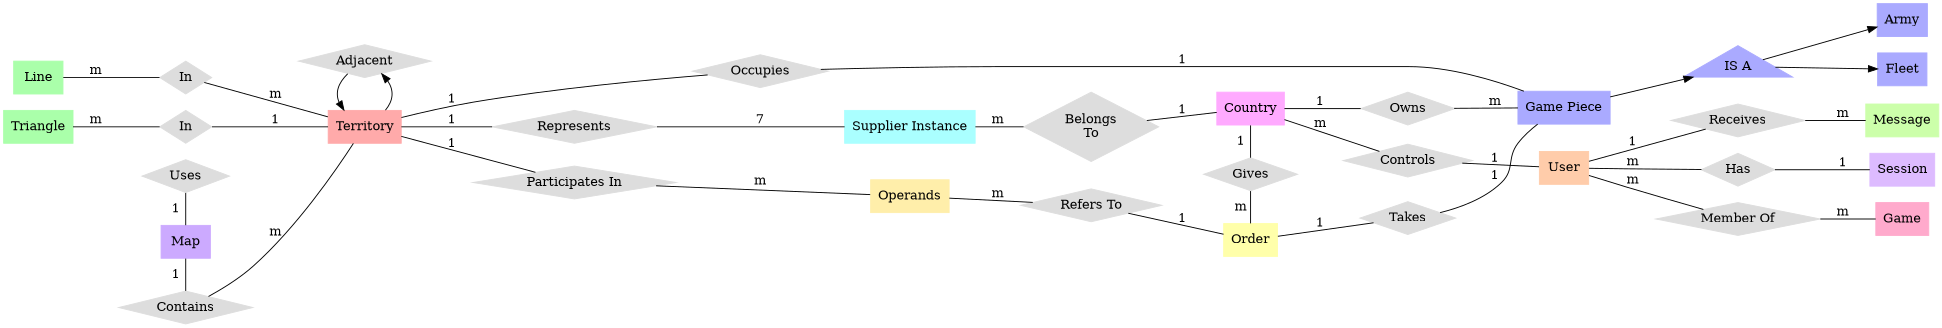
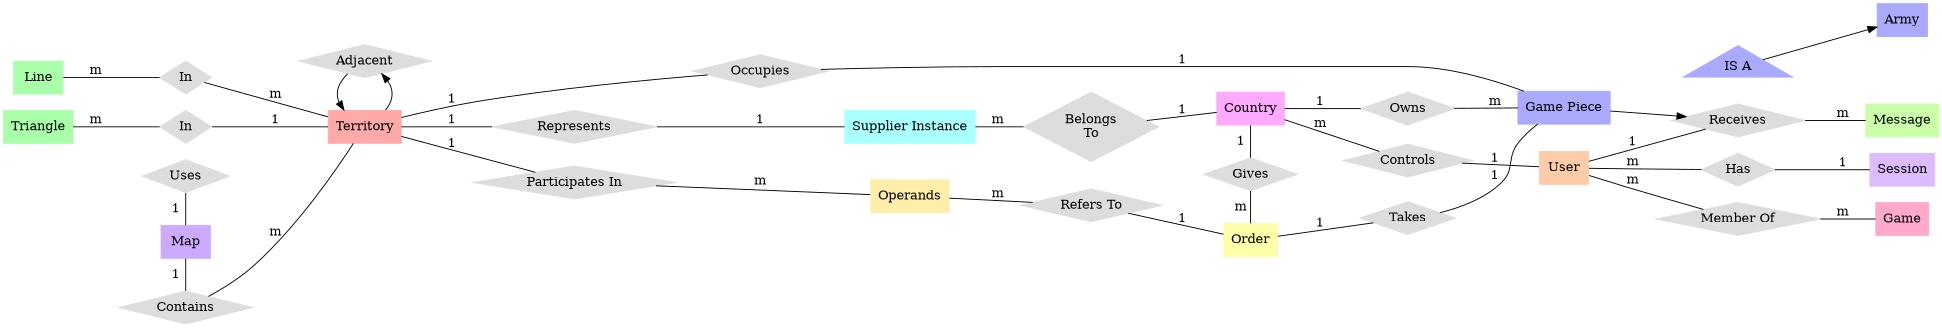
(1902, 69) -> none
(1647, 88) -> (1644, 114)
(760, 120) -> (760, 120)
